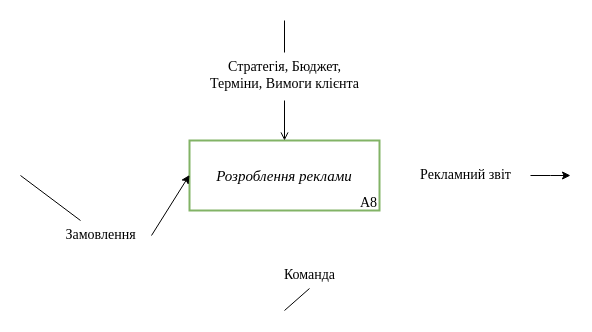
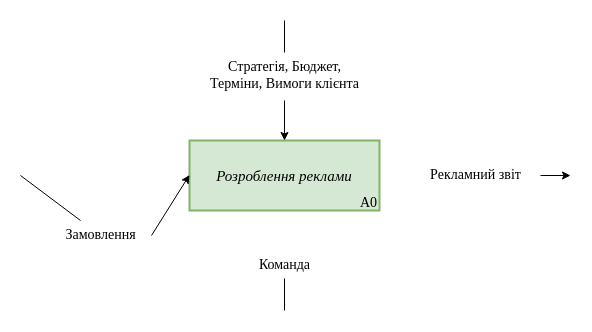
(285, 134) -> (285, 132)
(285, 176) -> (285, 176)
(466, 176) -> (476, 176)
(369, 204) -> (369, 204)
(310, 276) -> (285, 266)
